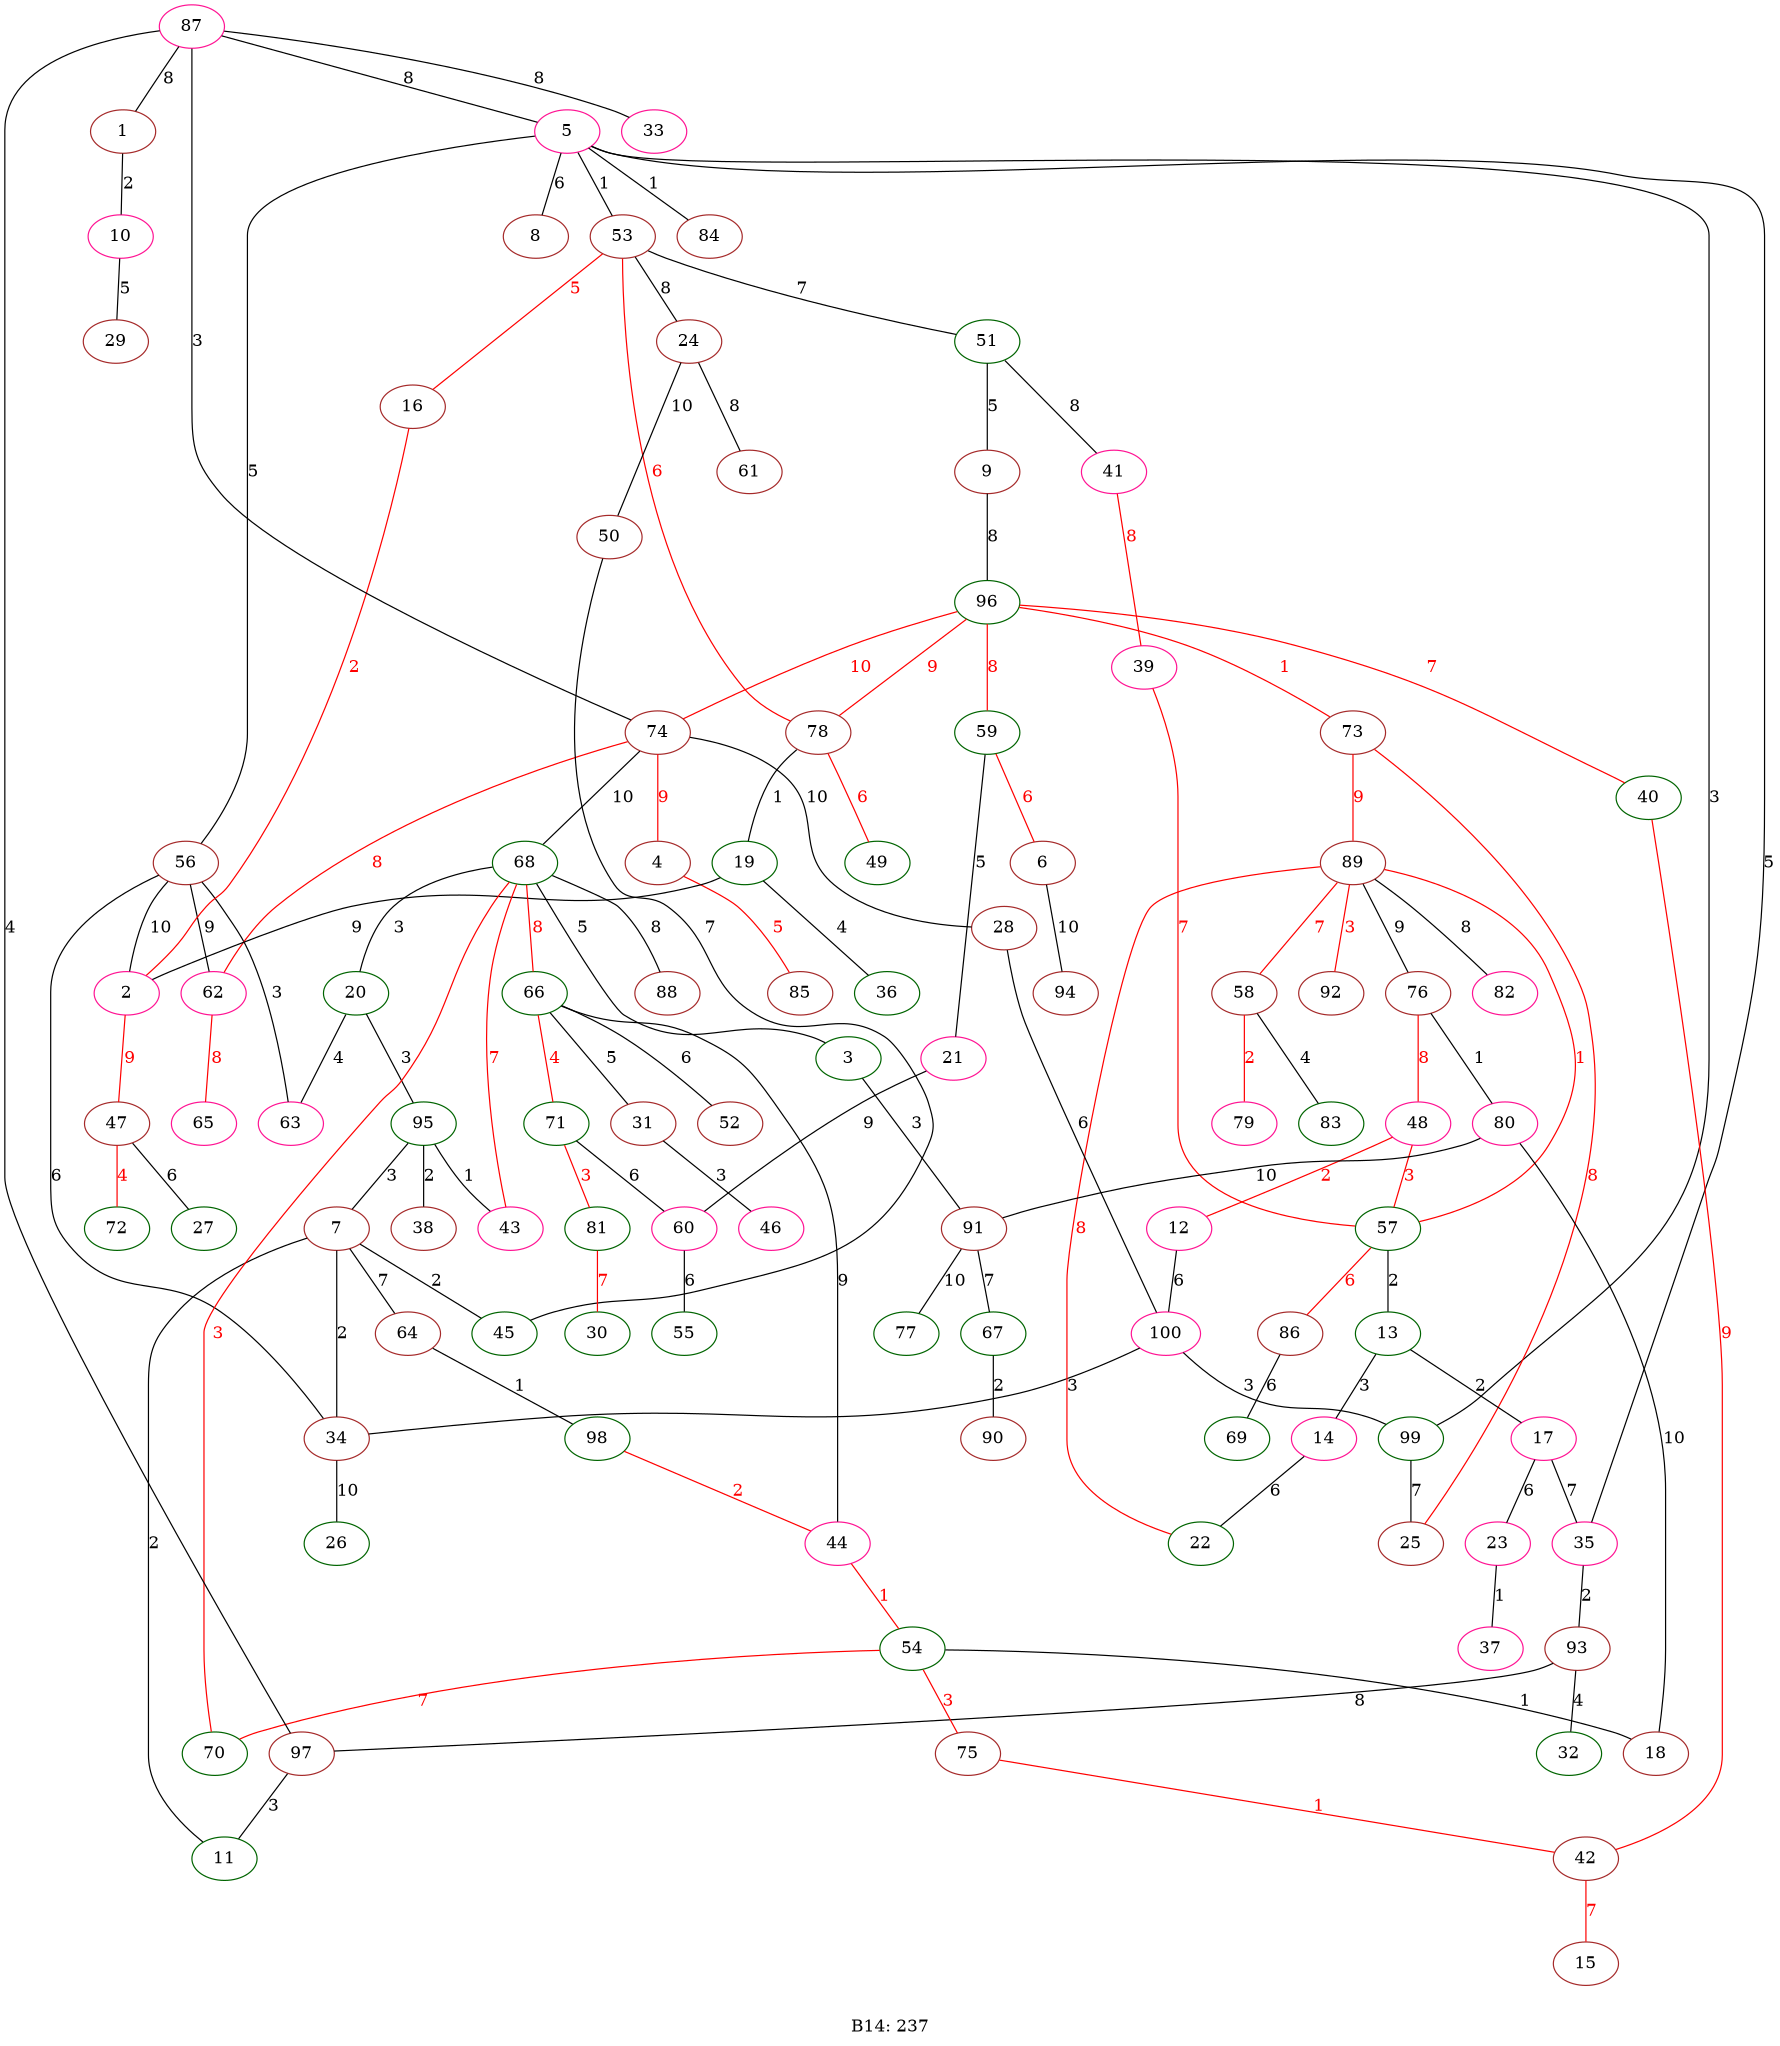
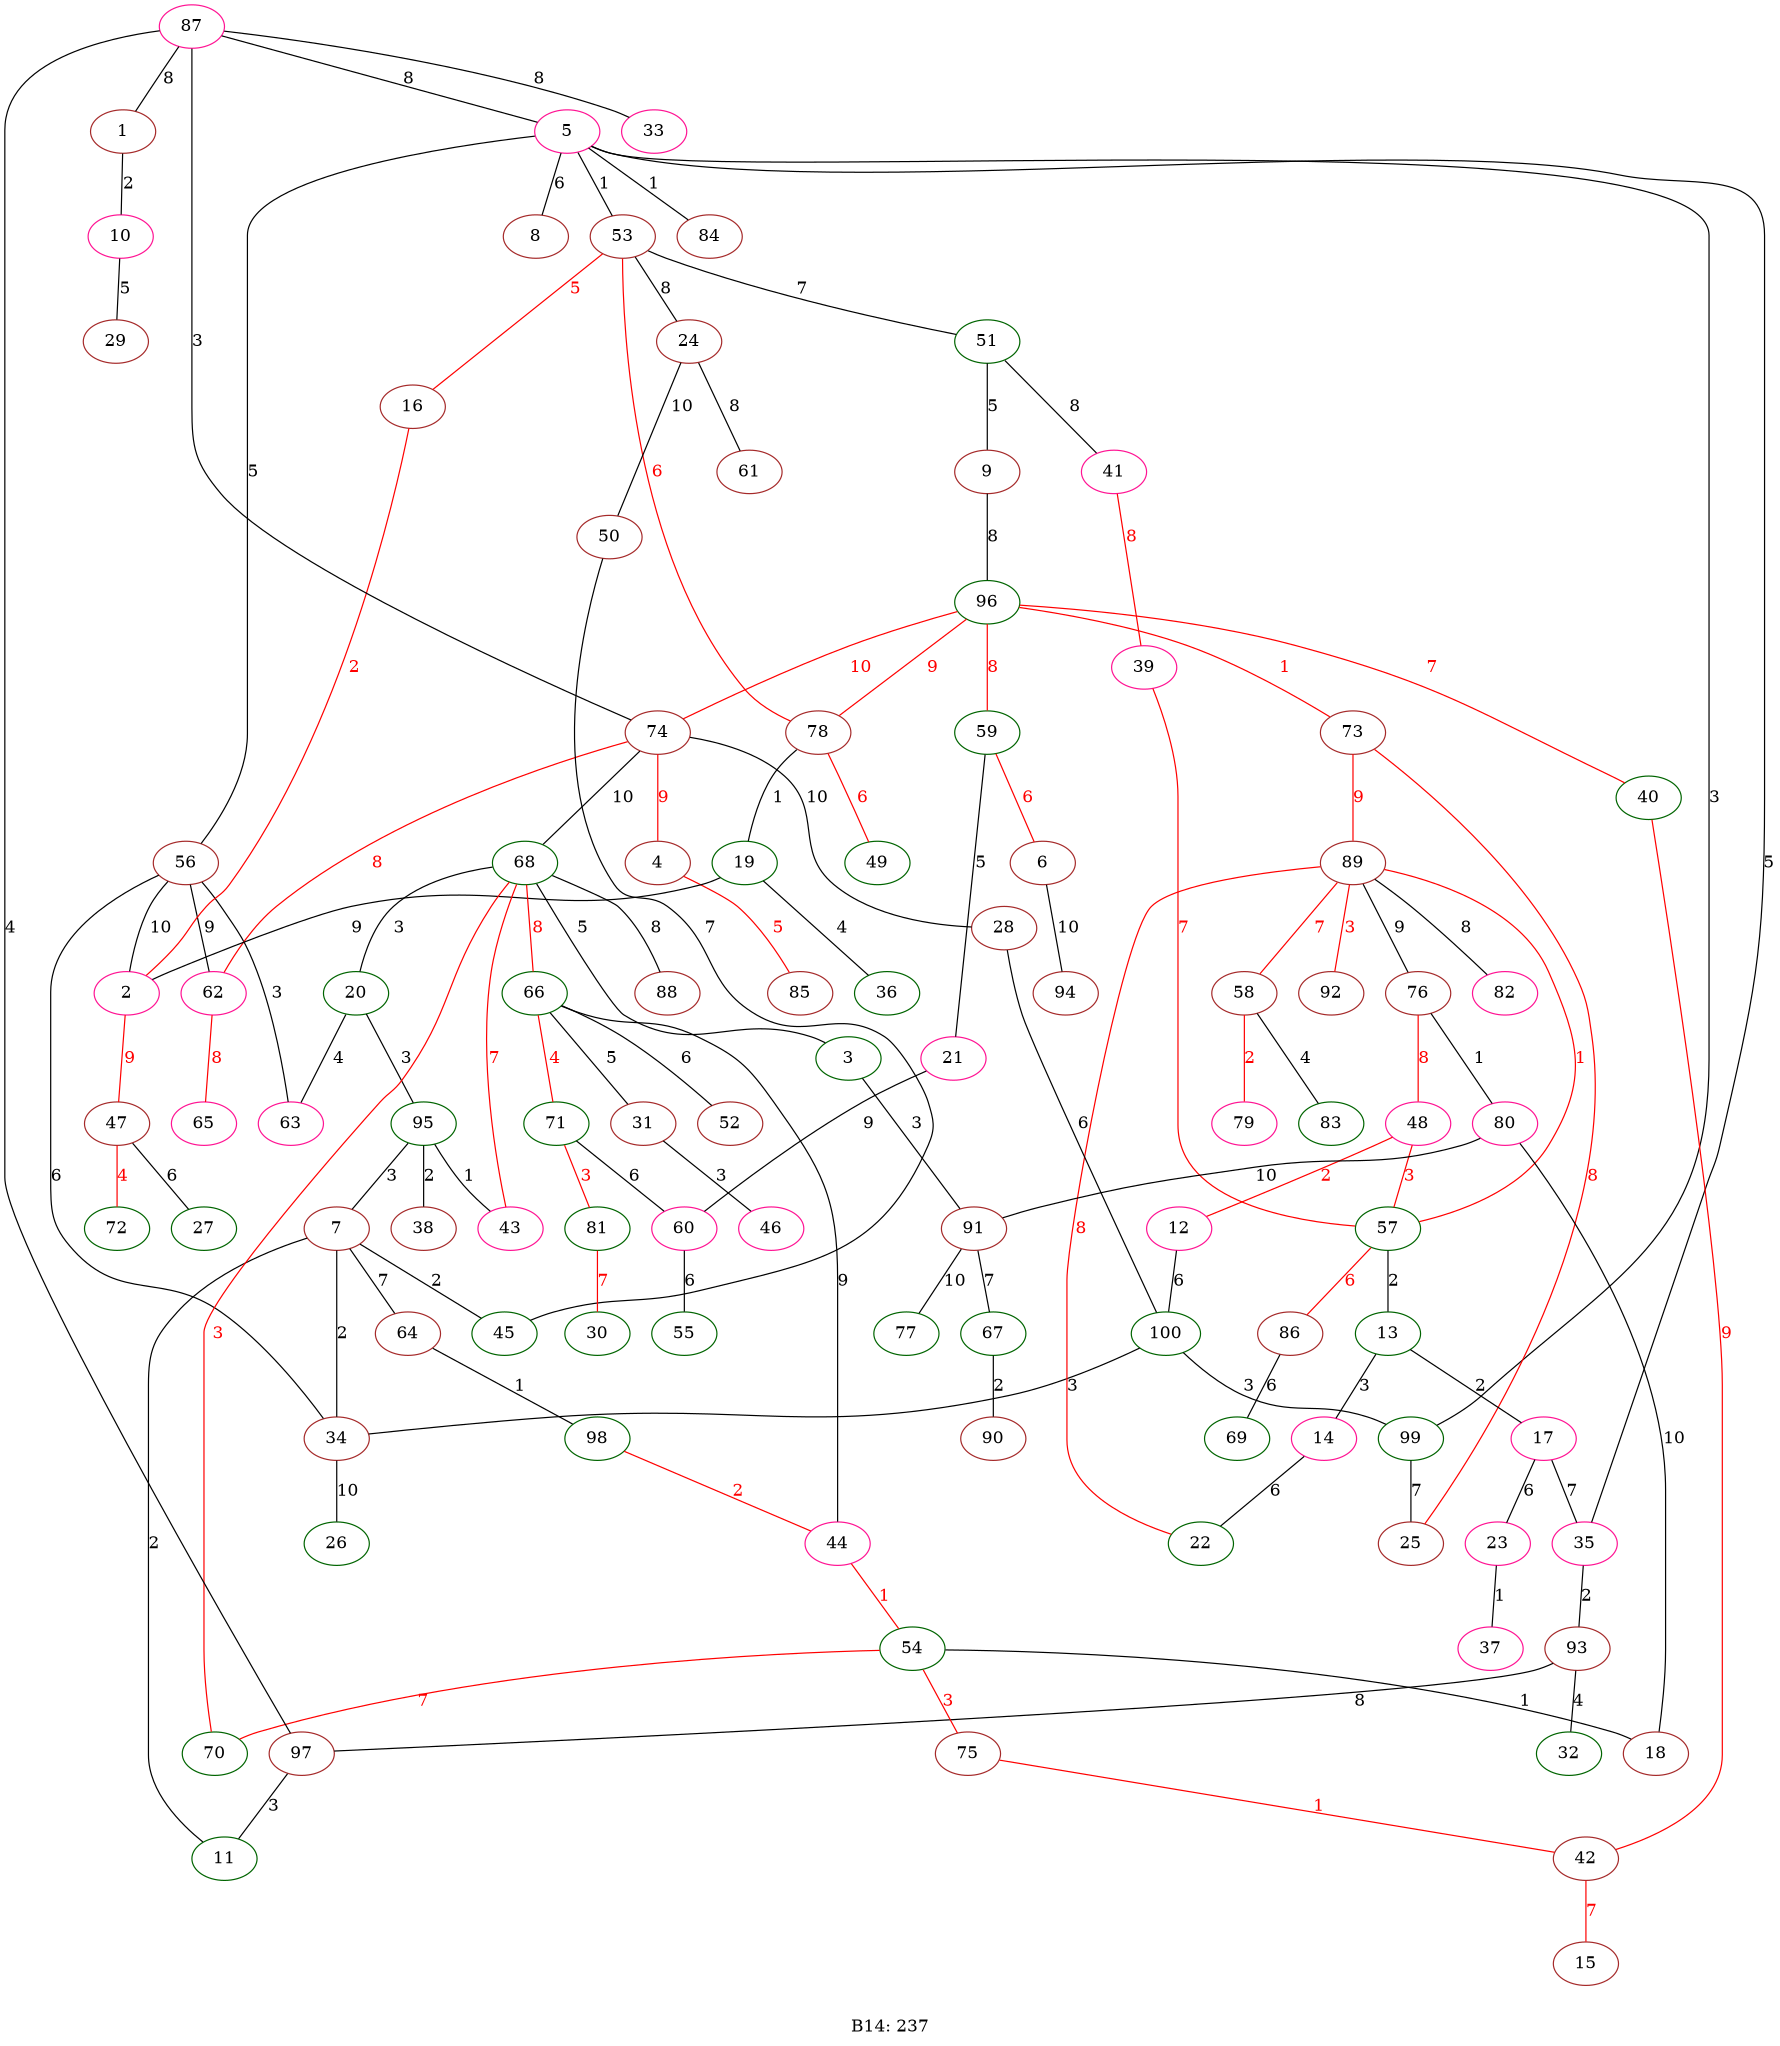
(1166, 1334) -> (1166, 1334)
